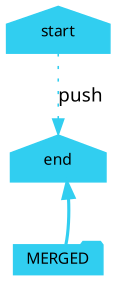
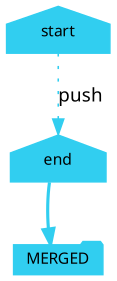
(69, 221) -> (48, 205)
